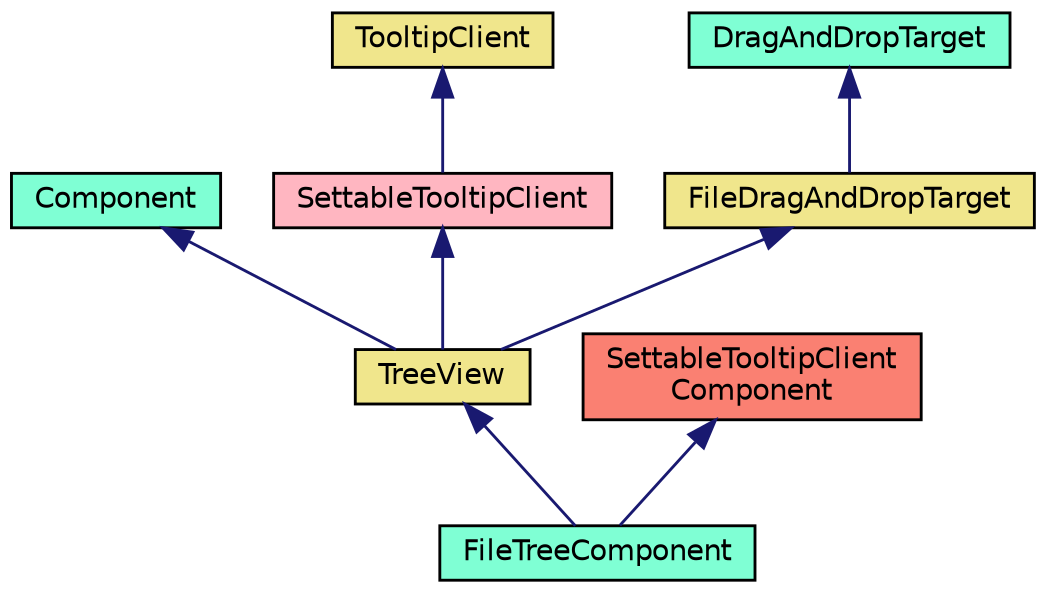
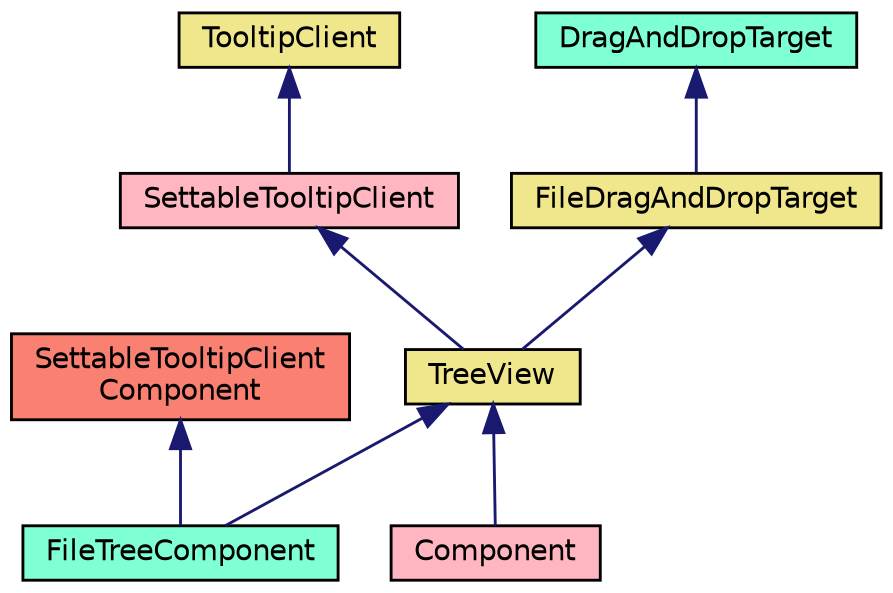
(116, 201) -> (496, 553)
(292, 296) -> (495, 479)
